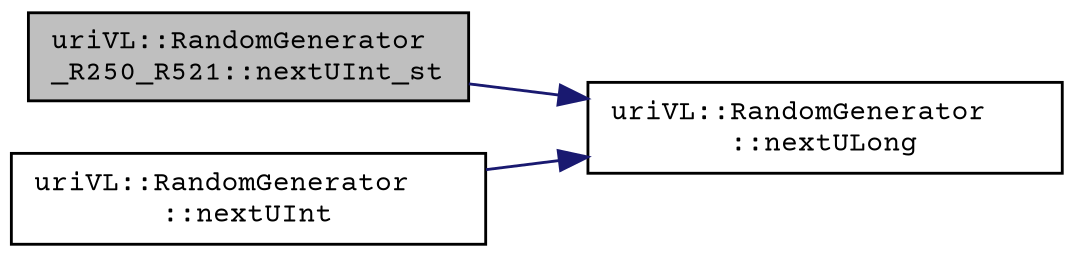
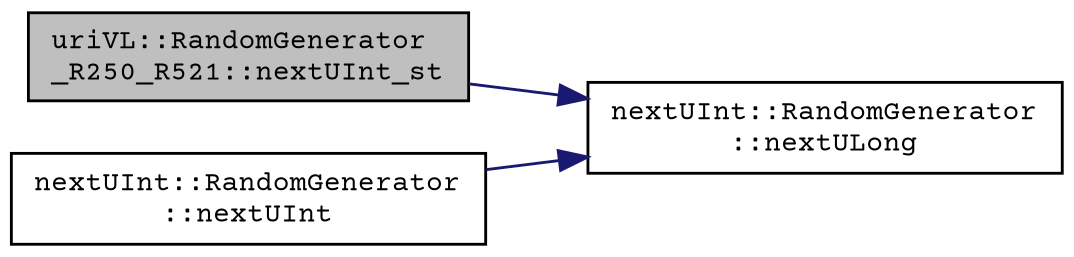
(825, 128) -> (825, 128)
(249, 199) -> (249, 199)
